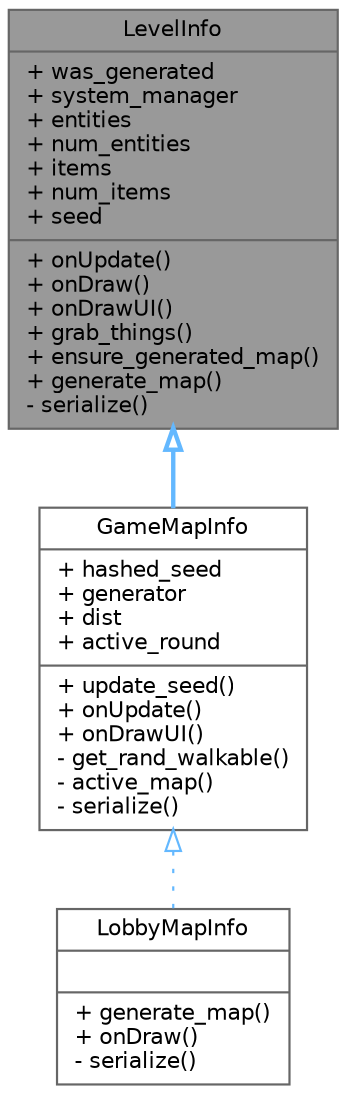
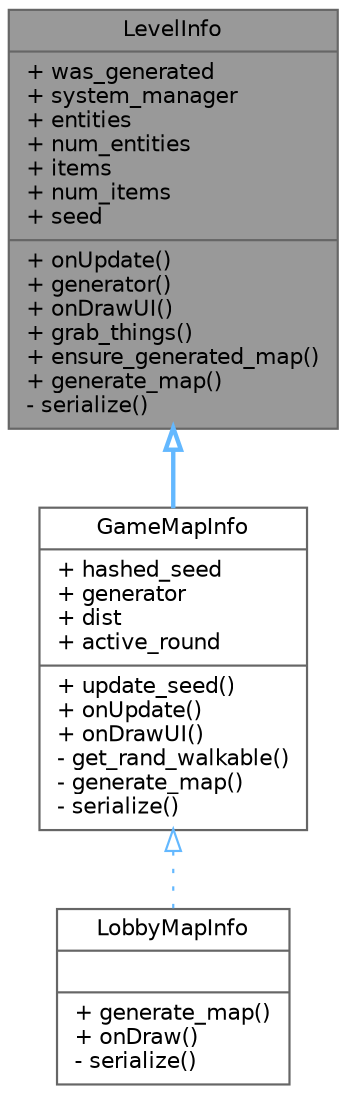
(89, 285) -> (100, 285)
(136, 783) -> (150, 783)
